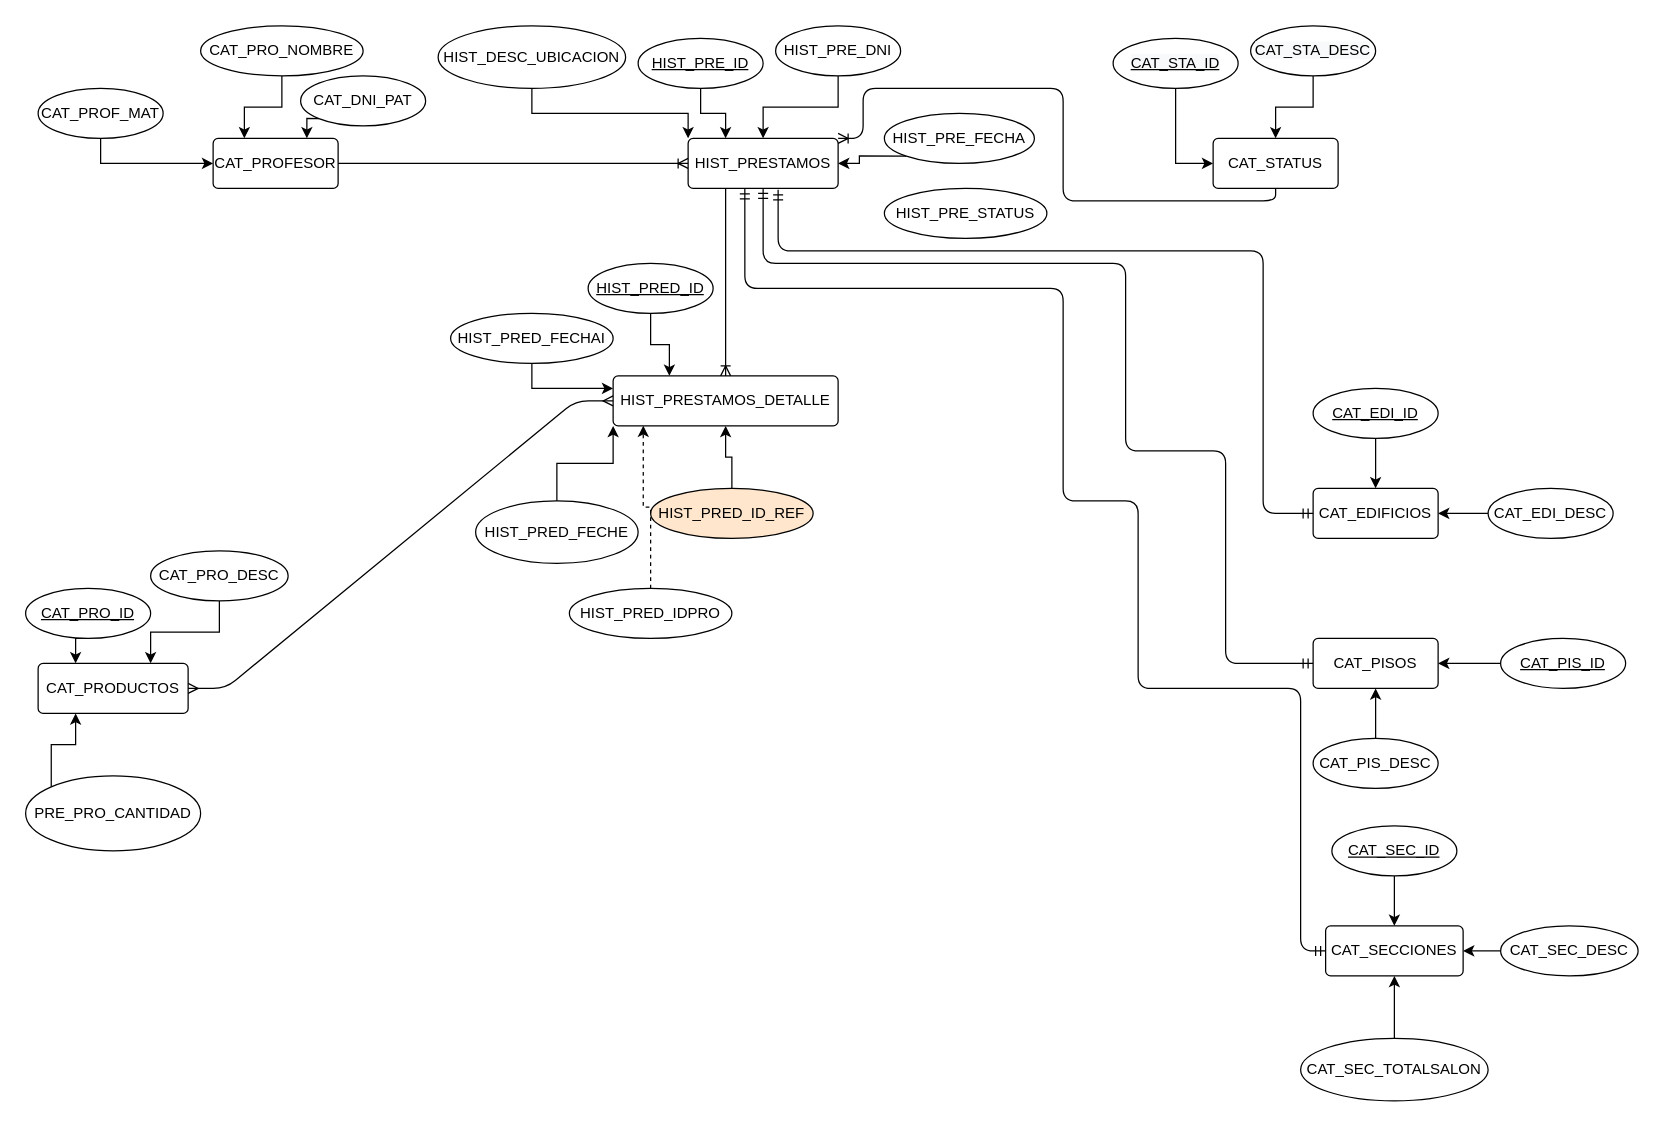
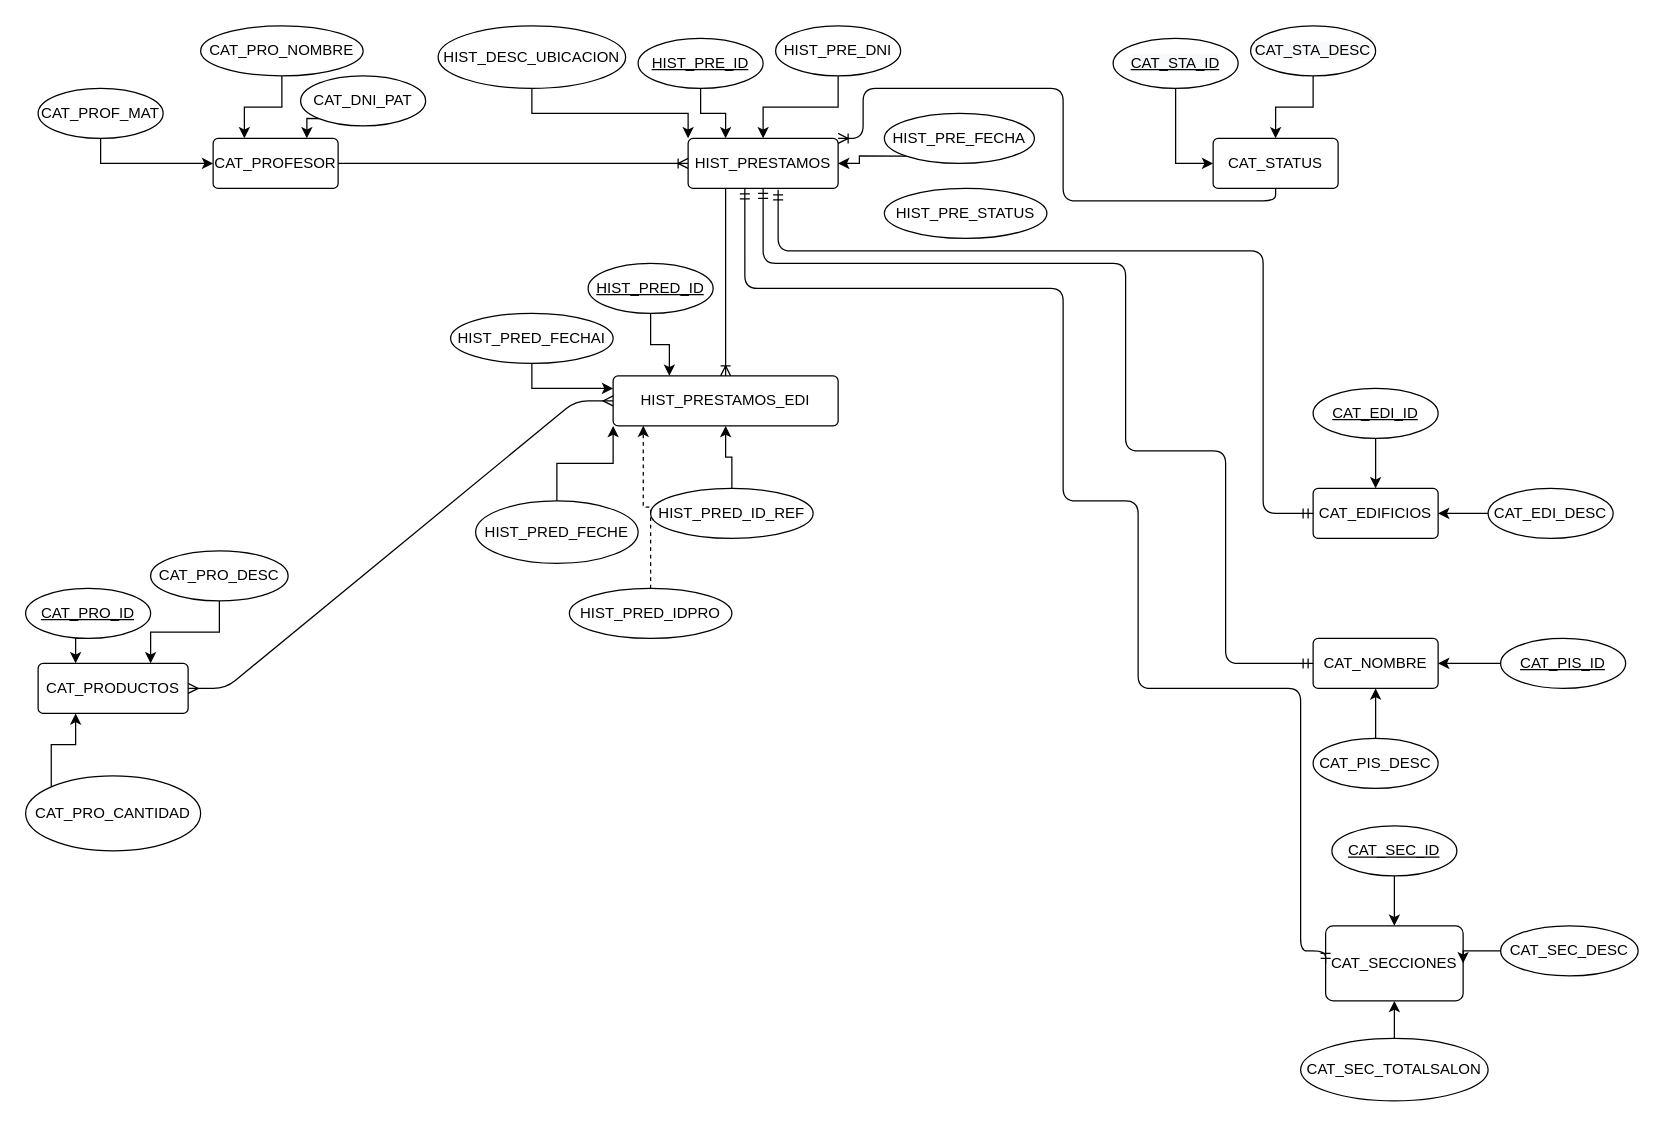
(726, 401) -> (726, 401)
(732, 513) -> (732, 513)
(1376, 663) -> (1376, 663)
(113, 813) -> (113, 813)
(1394, 951) -> (1394, 963)
